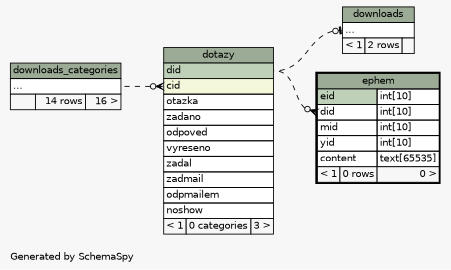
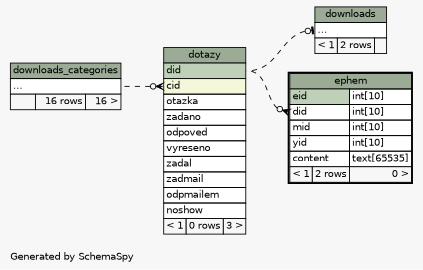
(64, 102) -> (64, 102)
(359, 174) -> (331, 174)
(219, 226) -> (205, 226)
